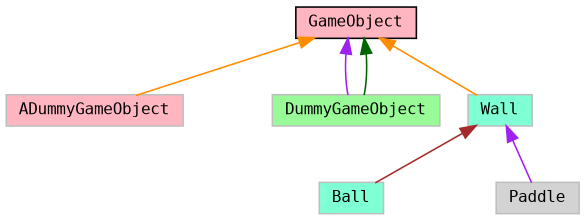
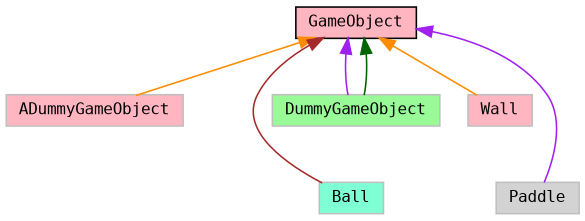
(500, 110) -> (500, 110)
(419, 158) -> (254, 118)
(522, 162) -> (533, 79)
